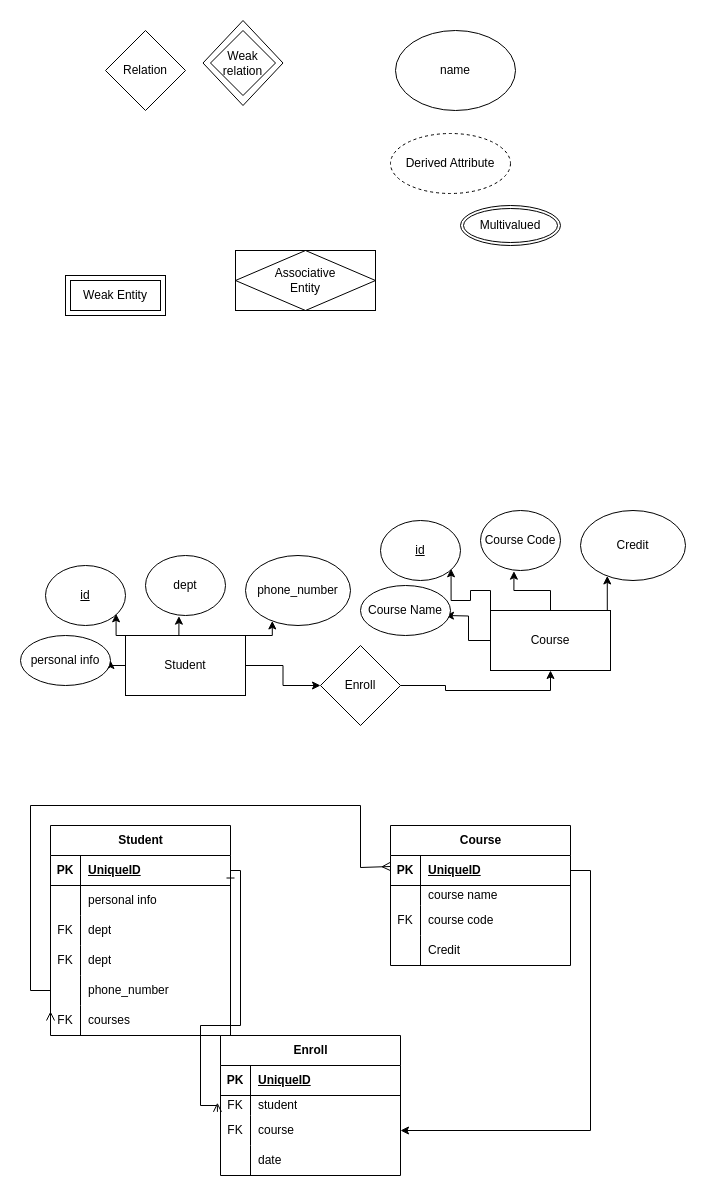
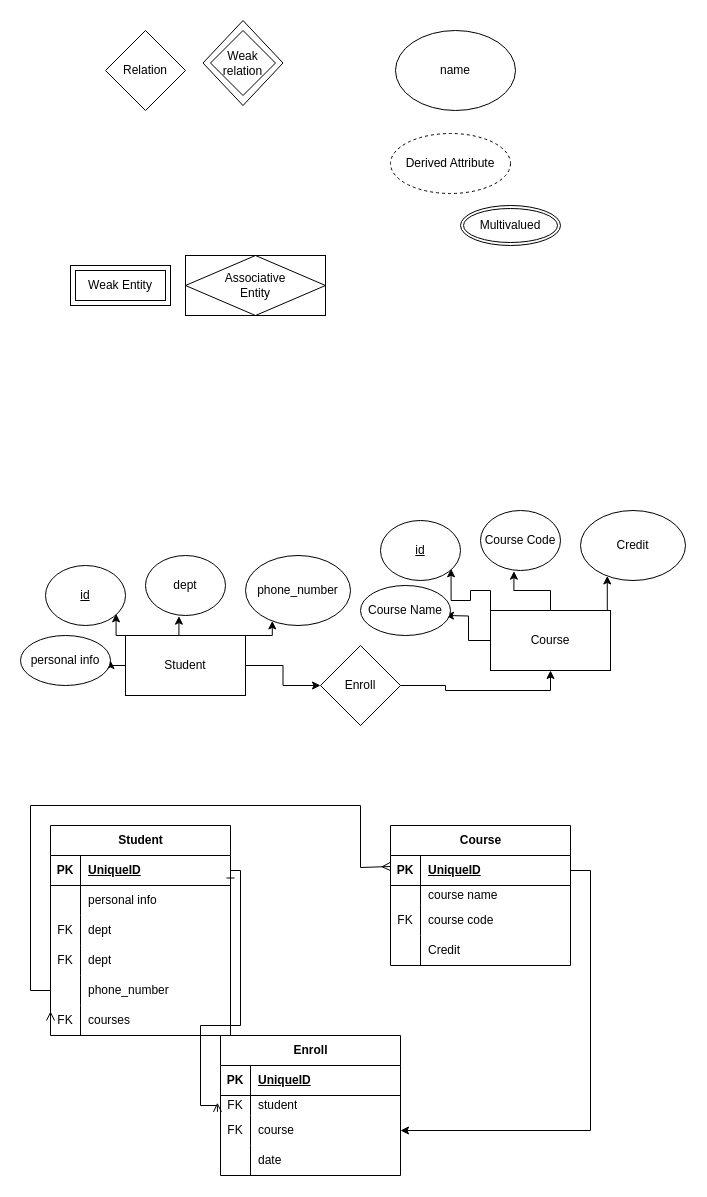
(306, 281) -> (256, 286)
(116, 296) -> (121, 286)
